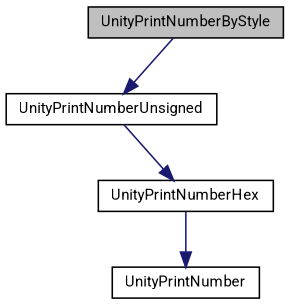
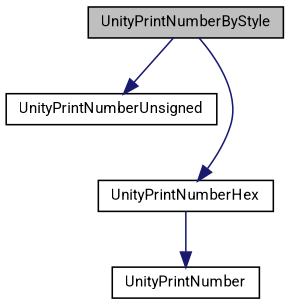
(144, 147) -> (232, 101)
